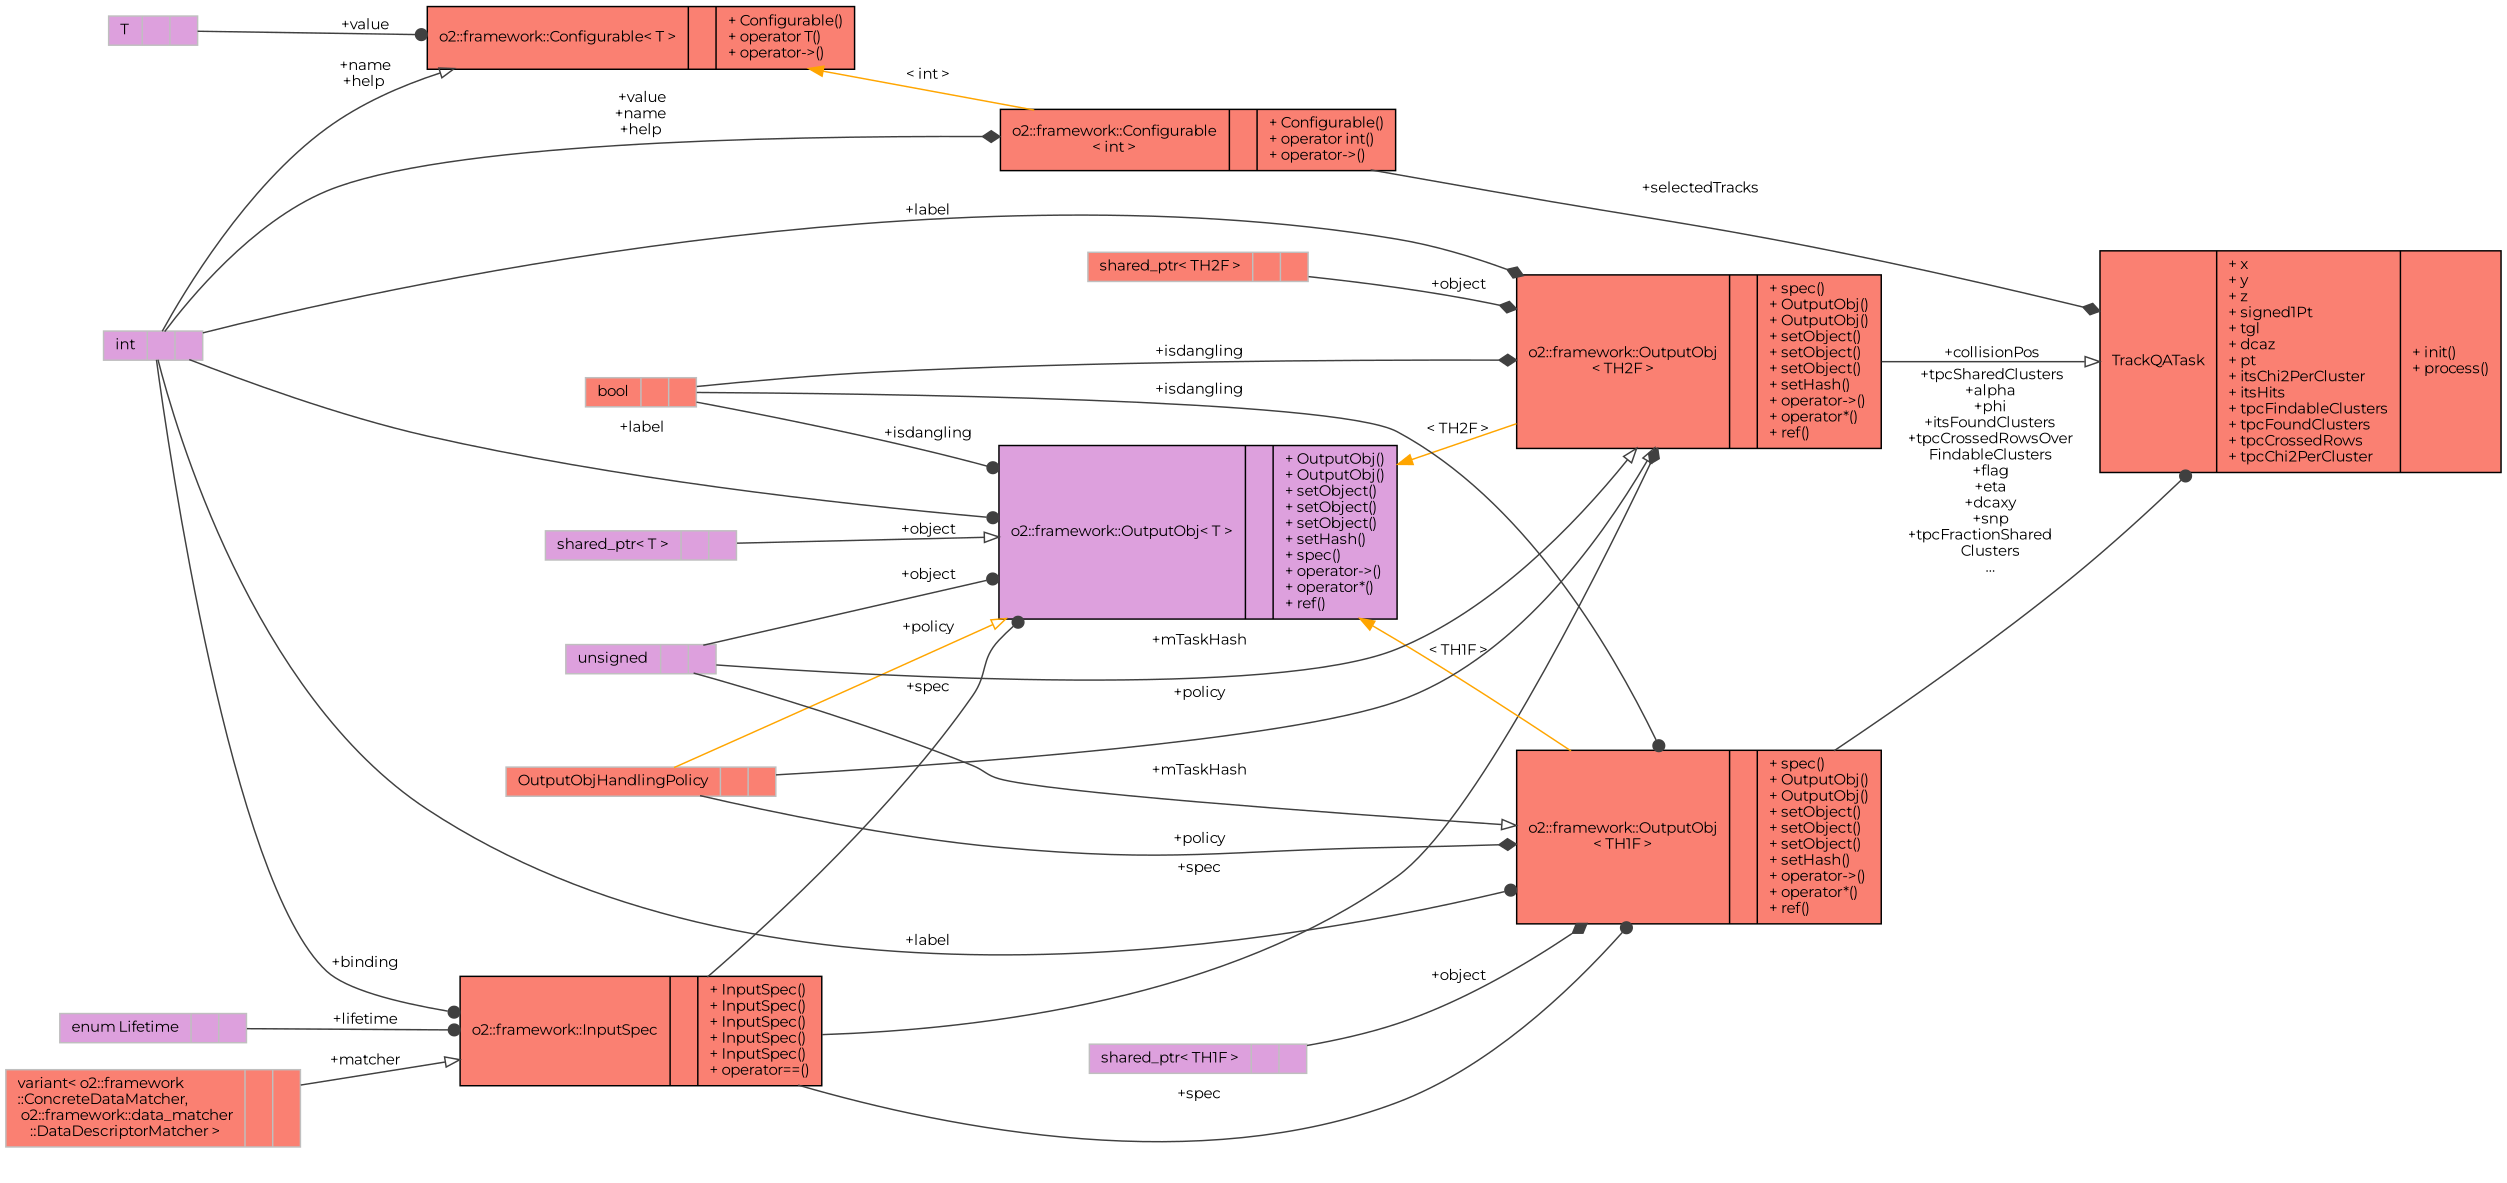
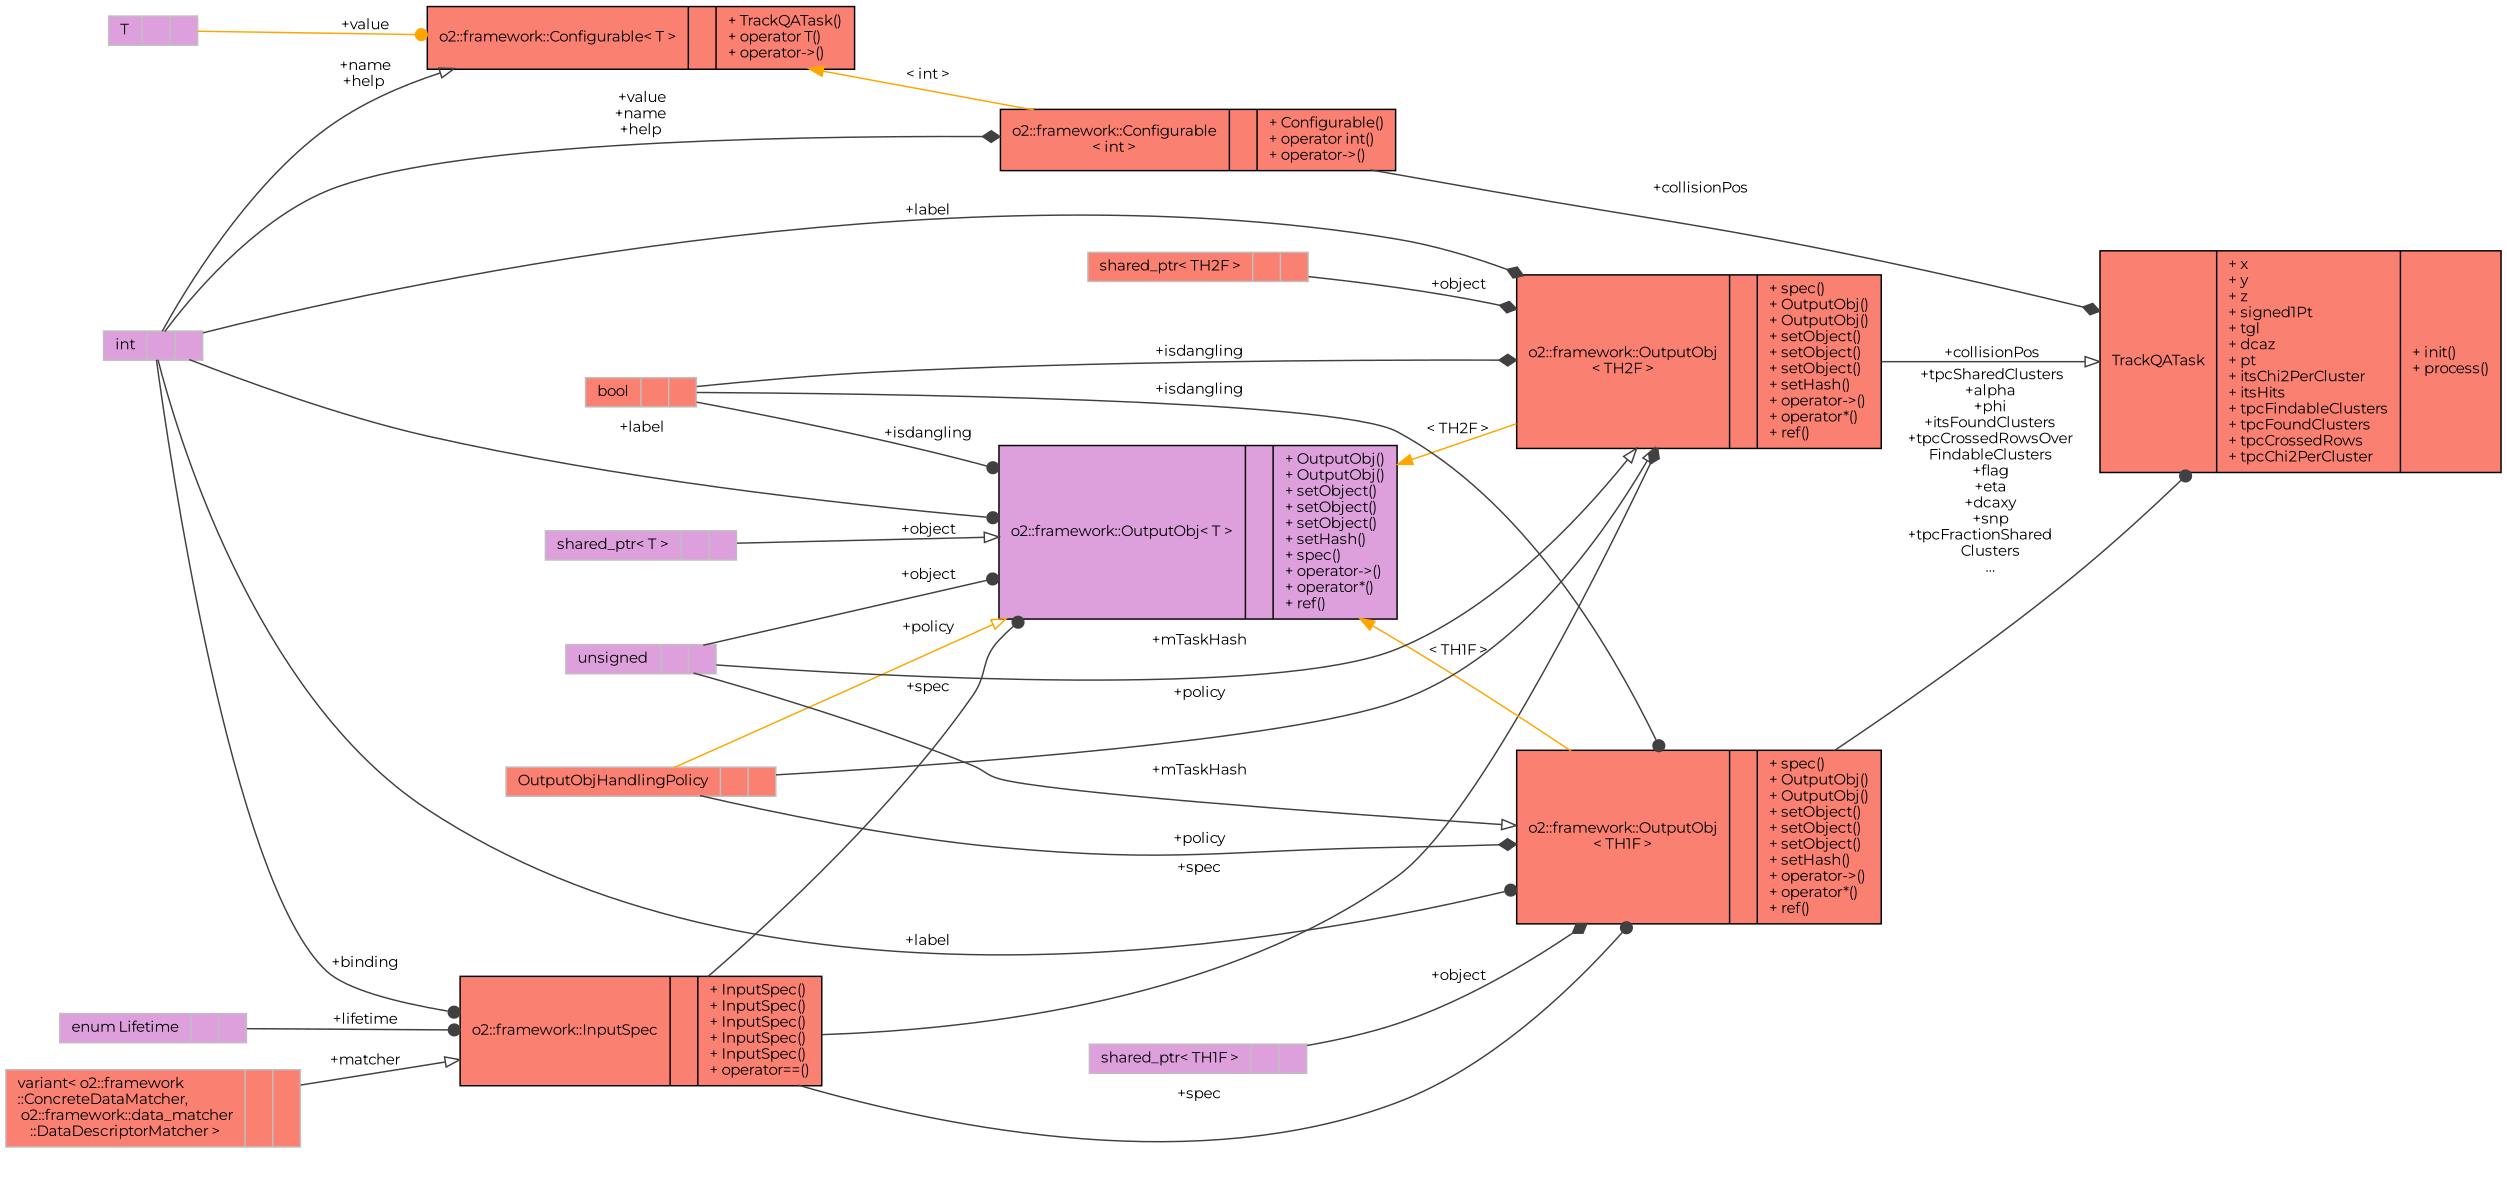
(785, 21) -> (785, 21)
(306, 33) -> (306, 33)
(1699, 189) -> (1699, 189)
